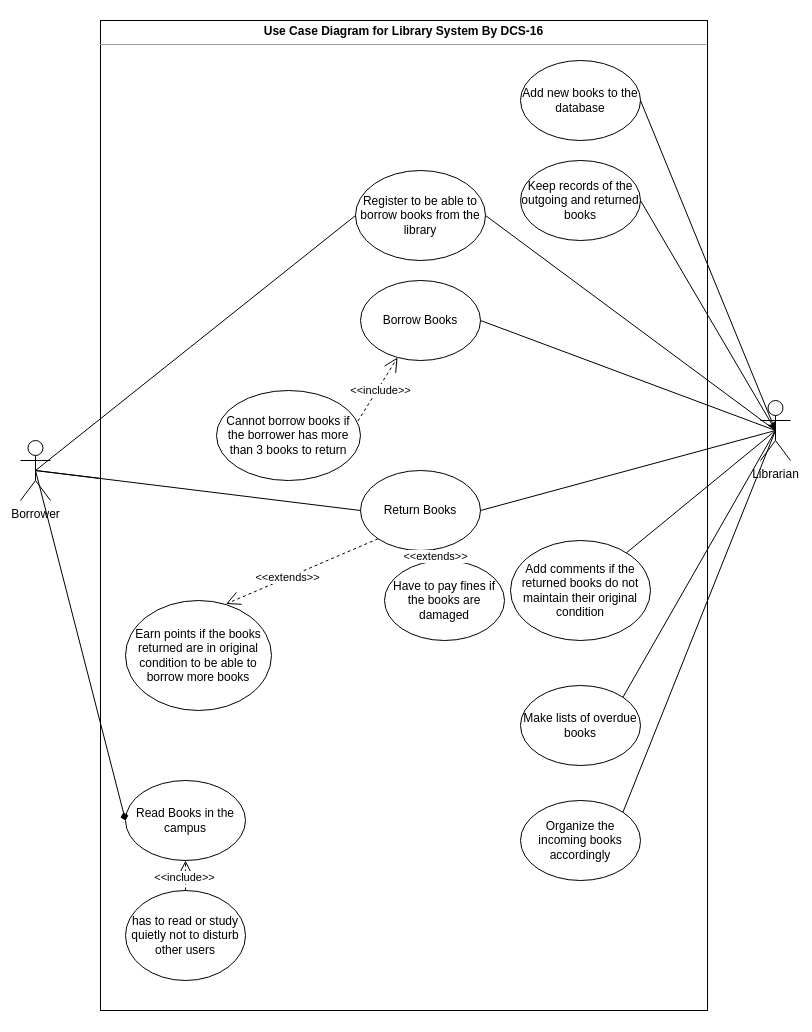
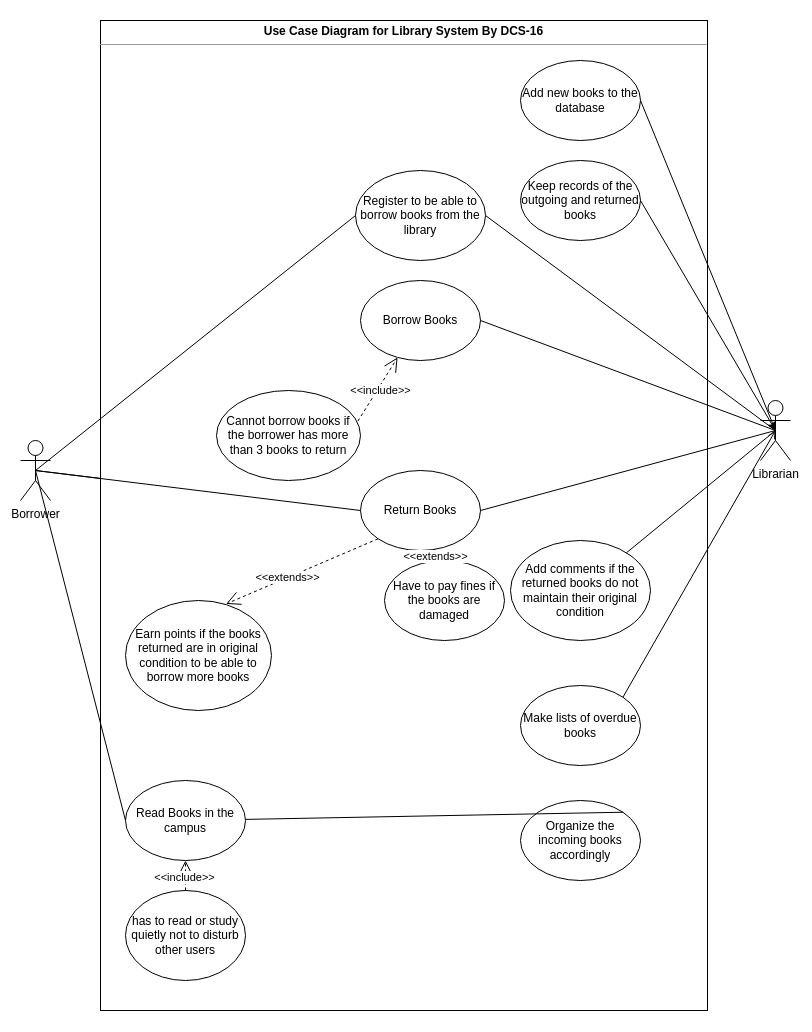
(765, 450) -> (766, 446)
(694, 634) -> (435, 816)
(123, 812) -> (124, 816)
